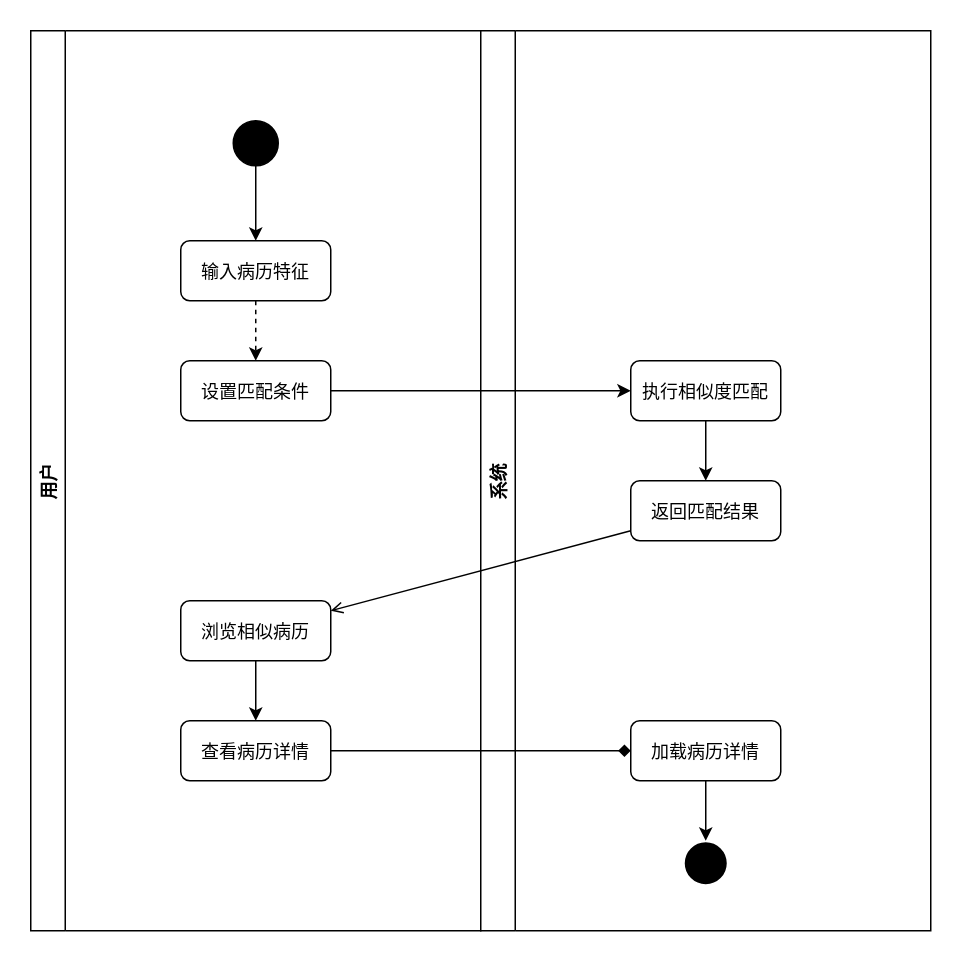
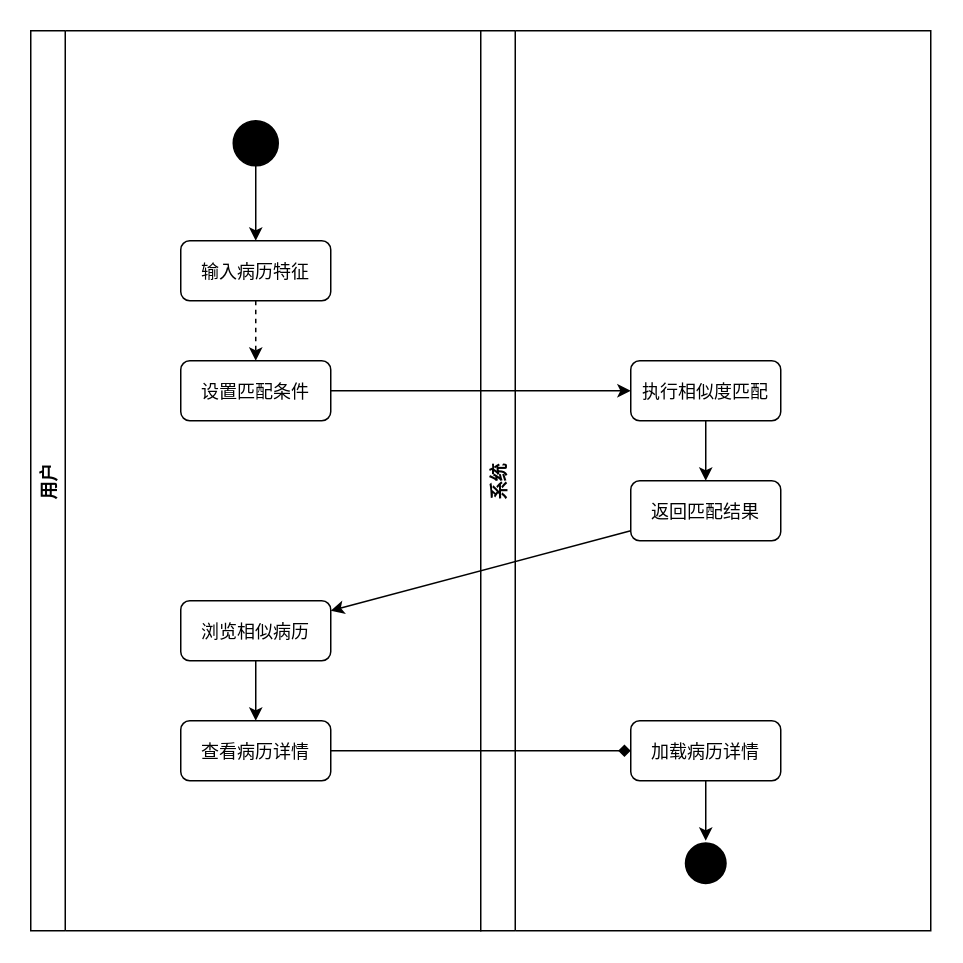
(339, 609) -> (342, 608)
